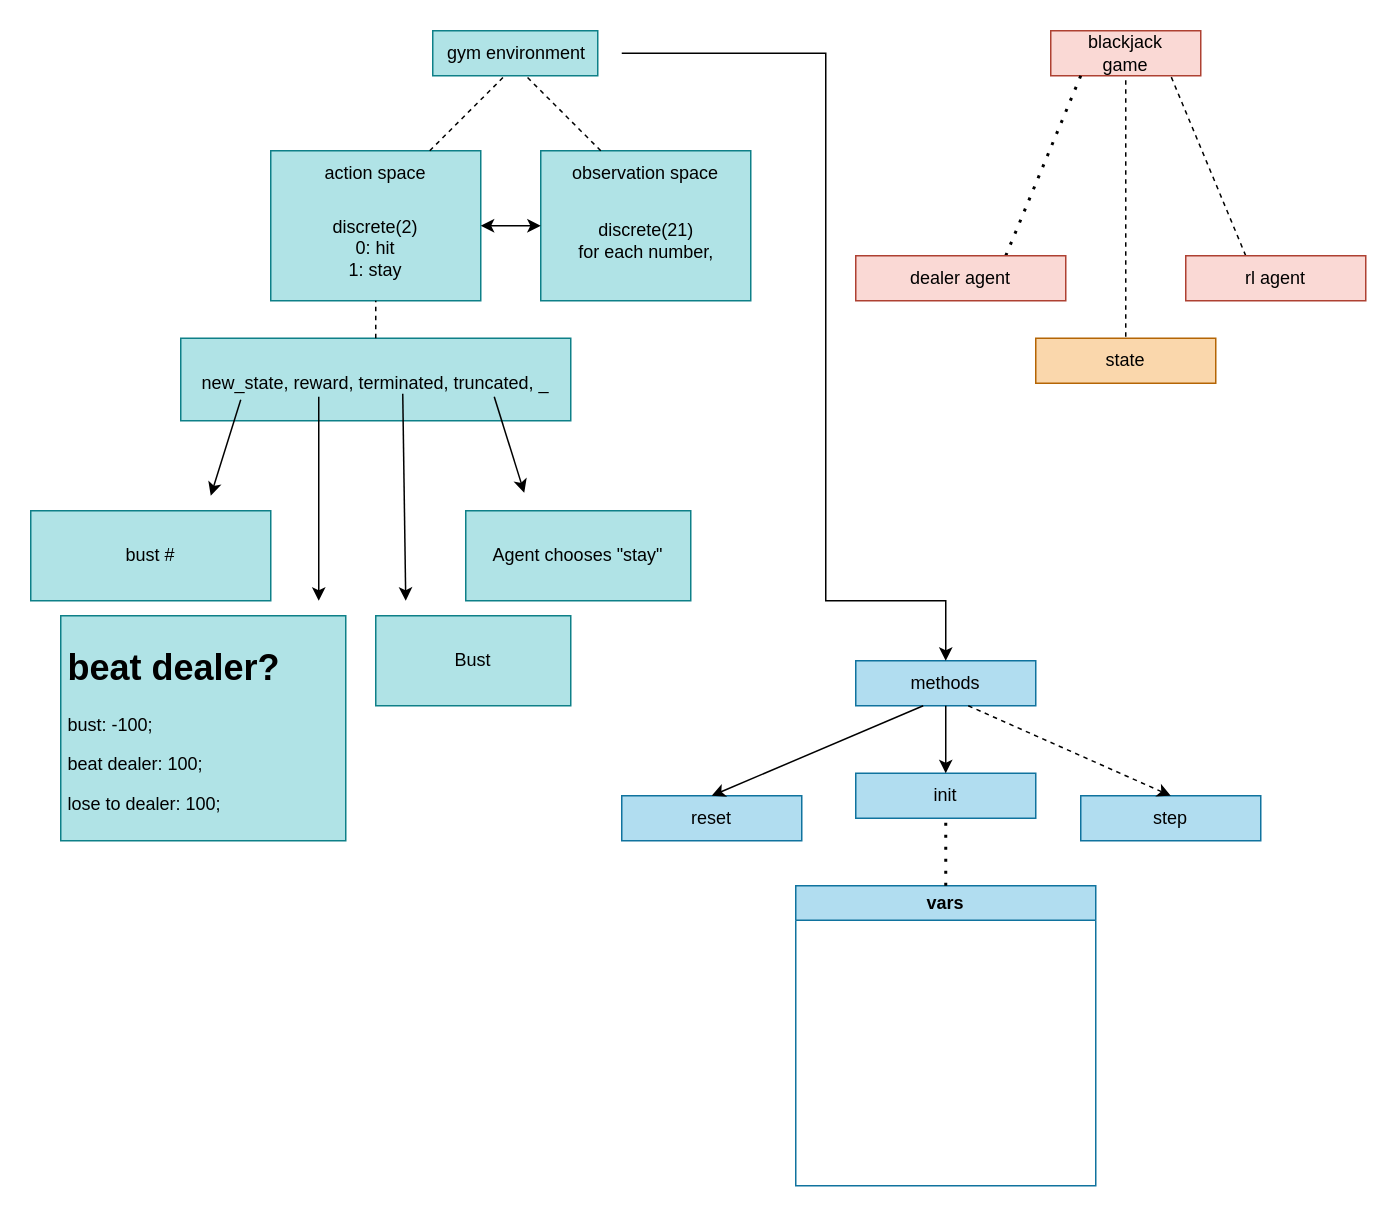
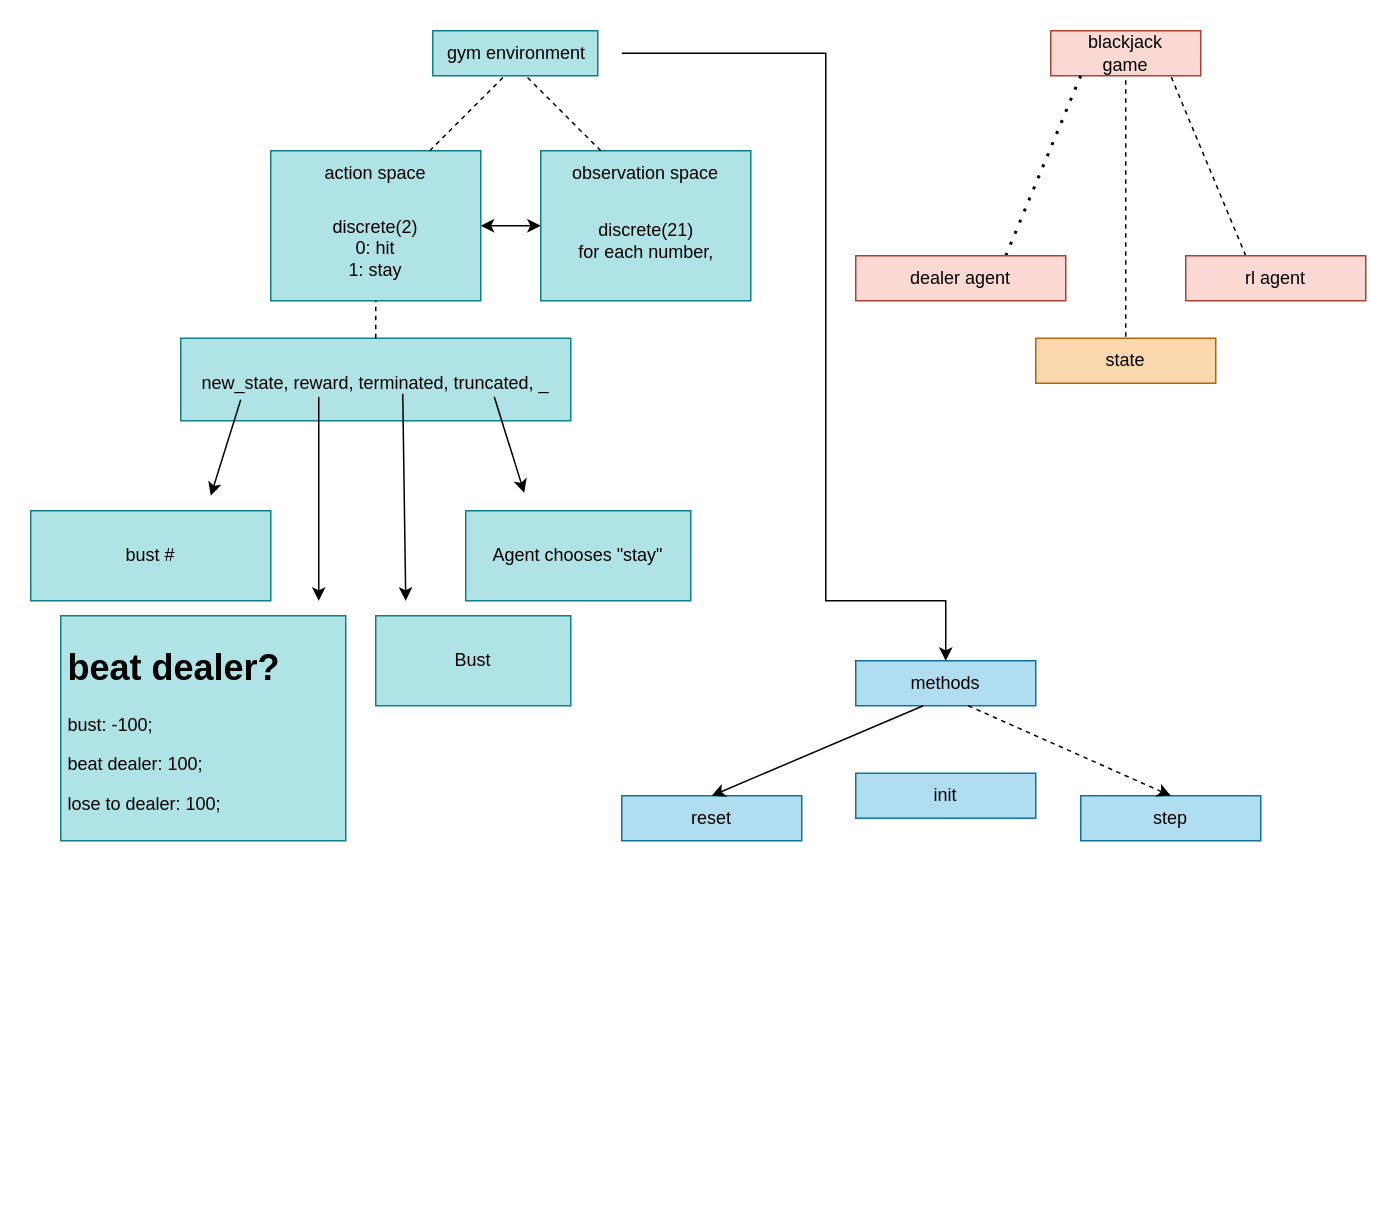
(946, 734) -> none
(946, 851) -> none
(946, 1036) -> none
